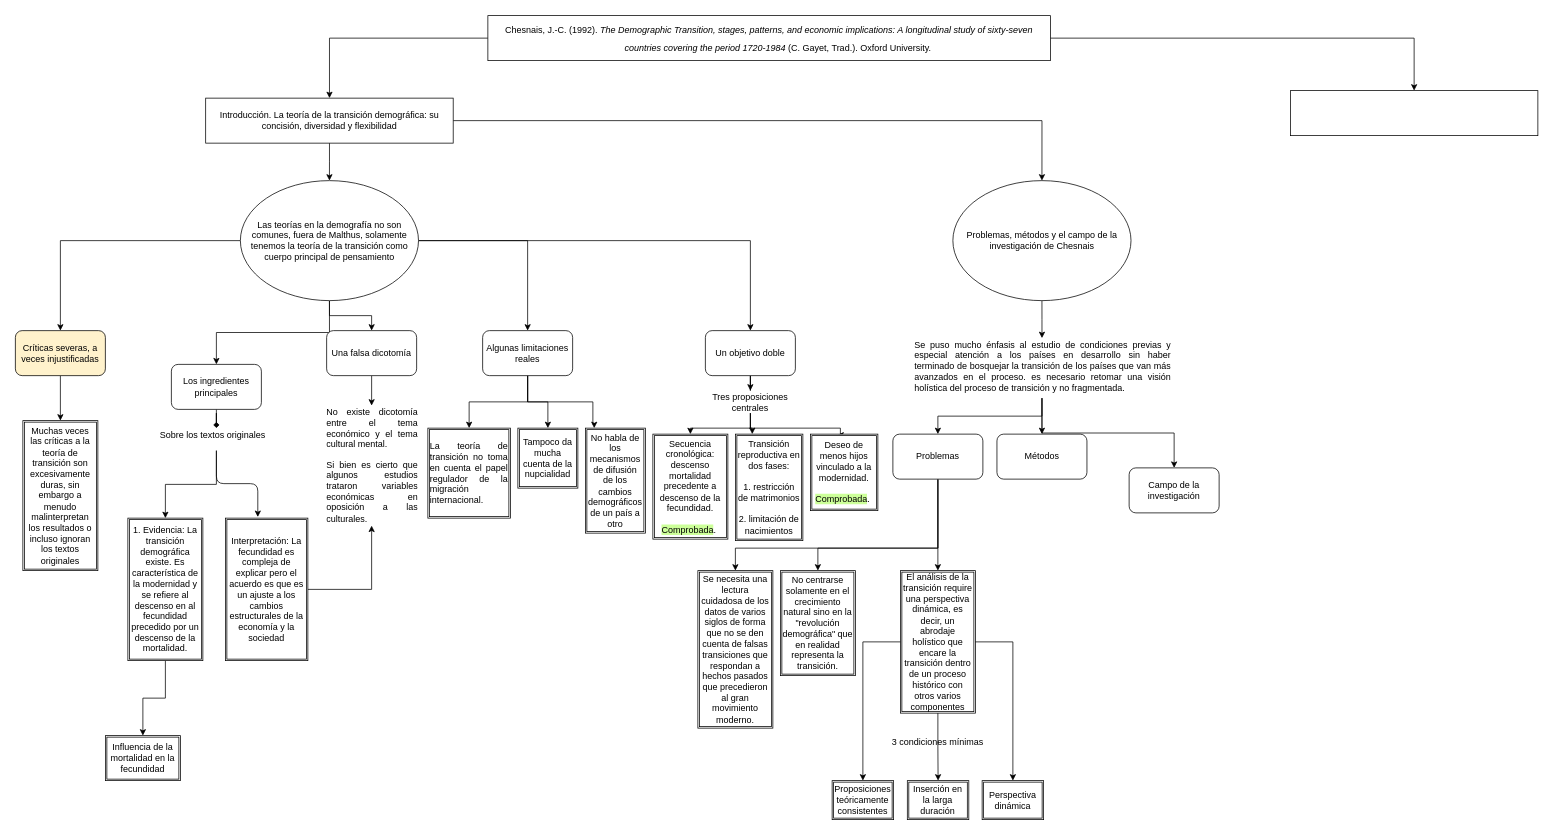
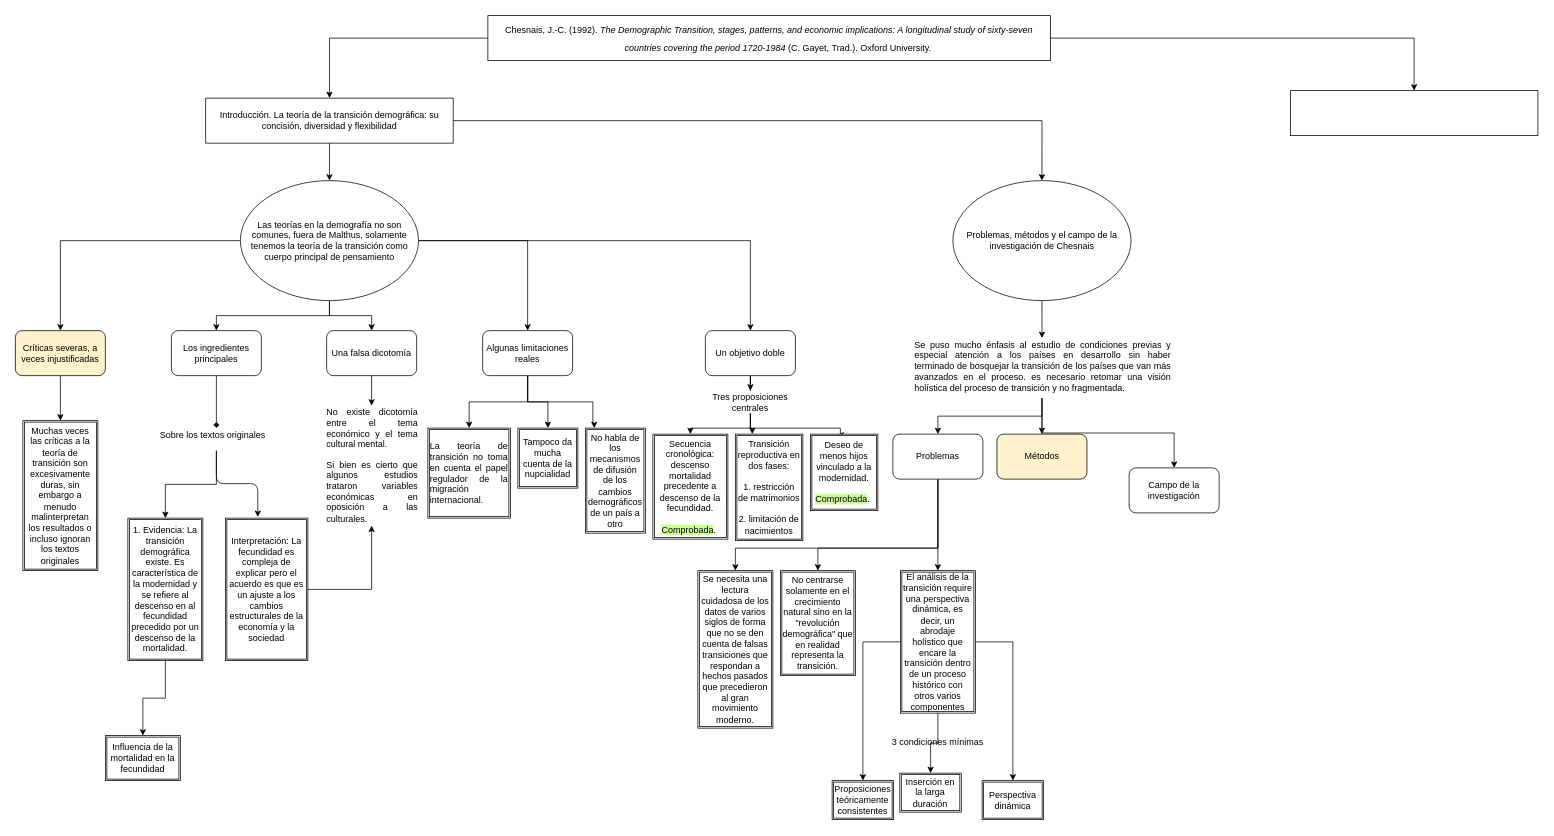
(216, 387) -> (216, 353)
(1042, 456) -> (1042, 456)
(938, 800) -> (931, 792)
